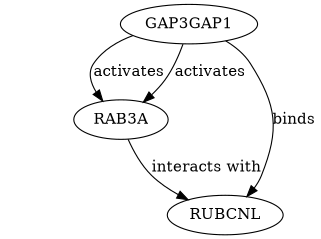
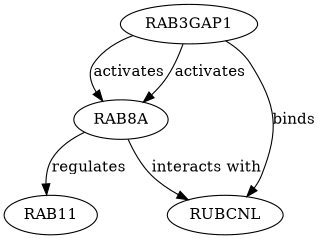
(189, 24) -> (189, 24)
(121, 120) -> (121, 120)
none -> (51, 215)
